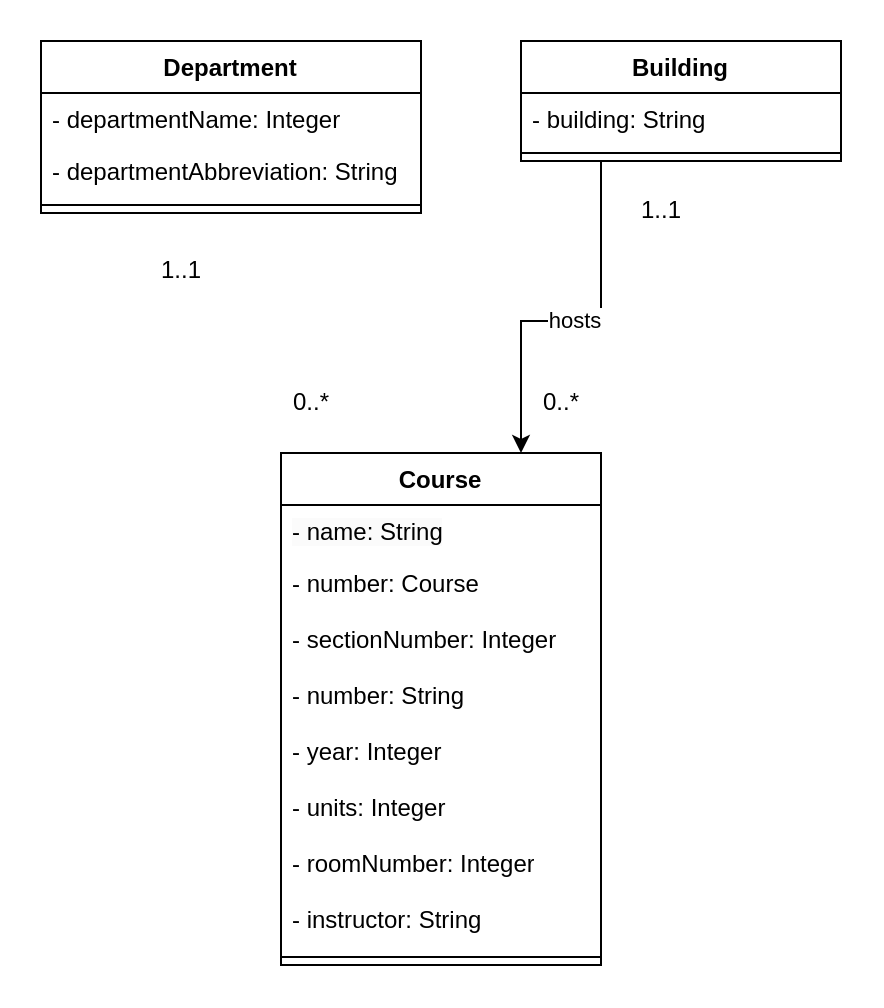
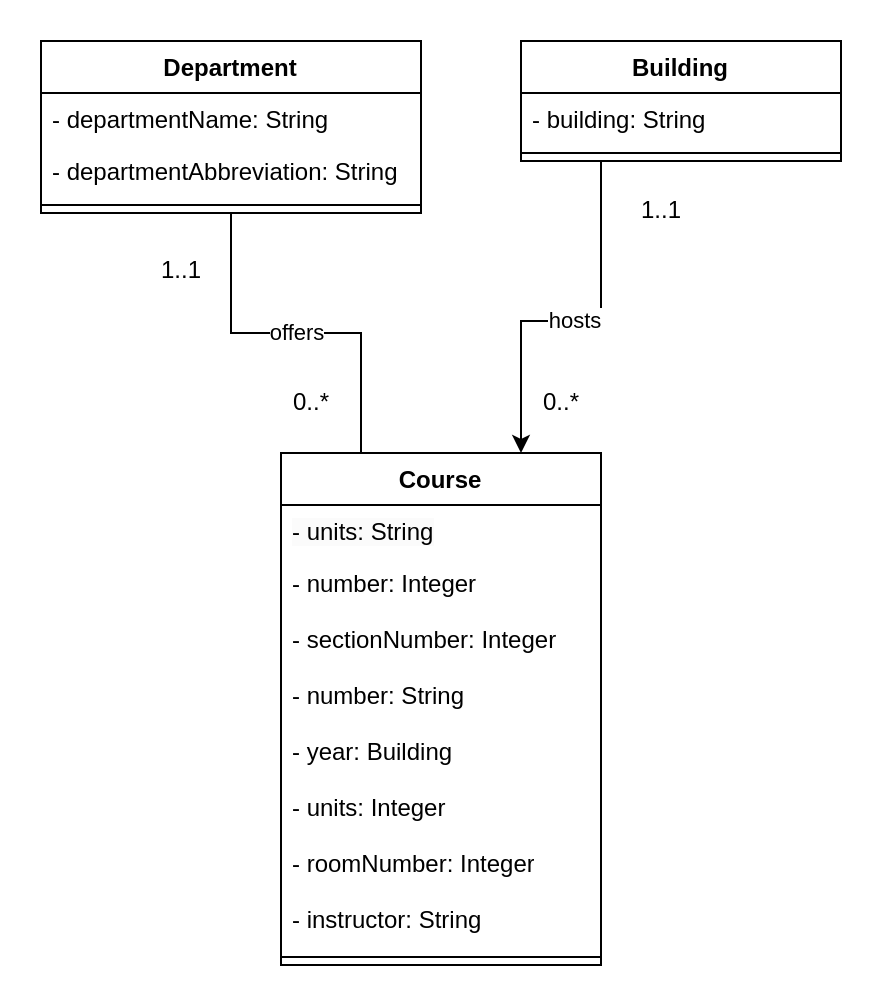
(212, 121) -> (202, 121)
none -> (298, 333)
(375, 533) -> (378, 533)
(391, 585) -> (398, 585)
(384, 753) -> (382, 753)
